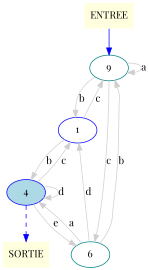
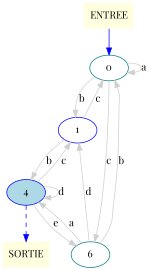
(109, 68) -> (109, 68)
